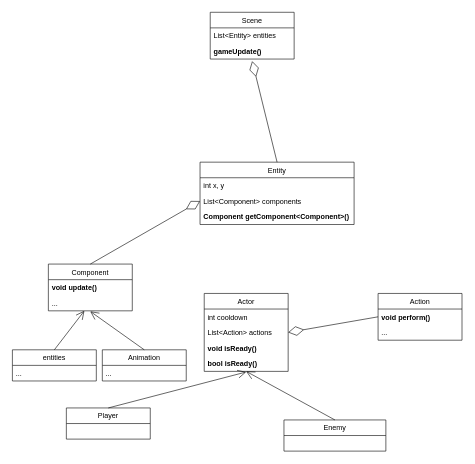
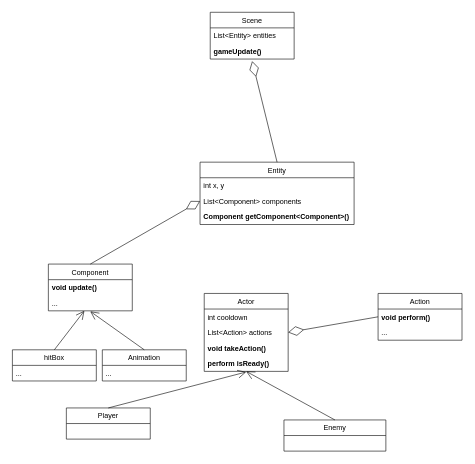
(233, 349) -> (239, 349)
(54, 358) -> (54, 358)
(233, 364) -> (240, 364)
